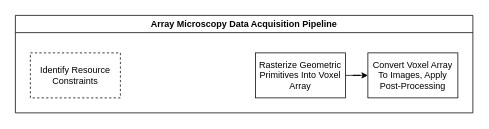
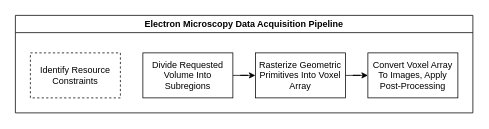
(244, 24) -> (244, 24)
none -> (188, 75)
none -> (247, 75)
